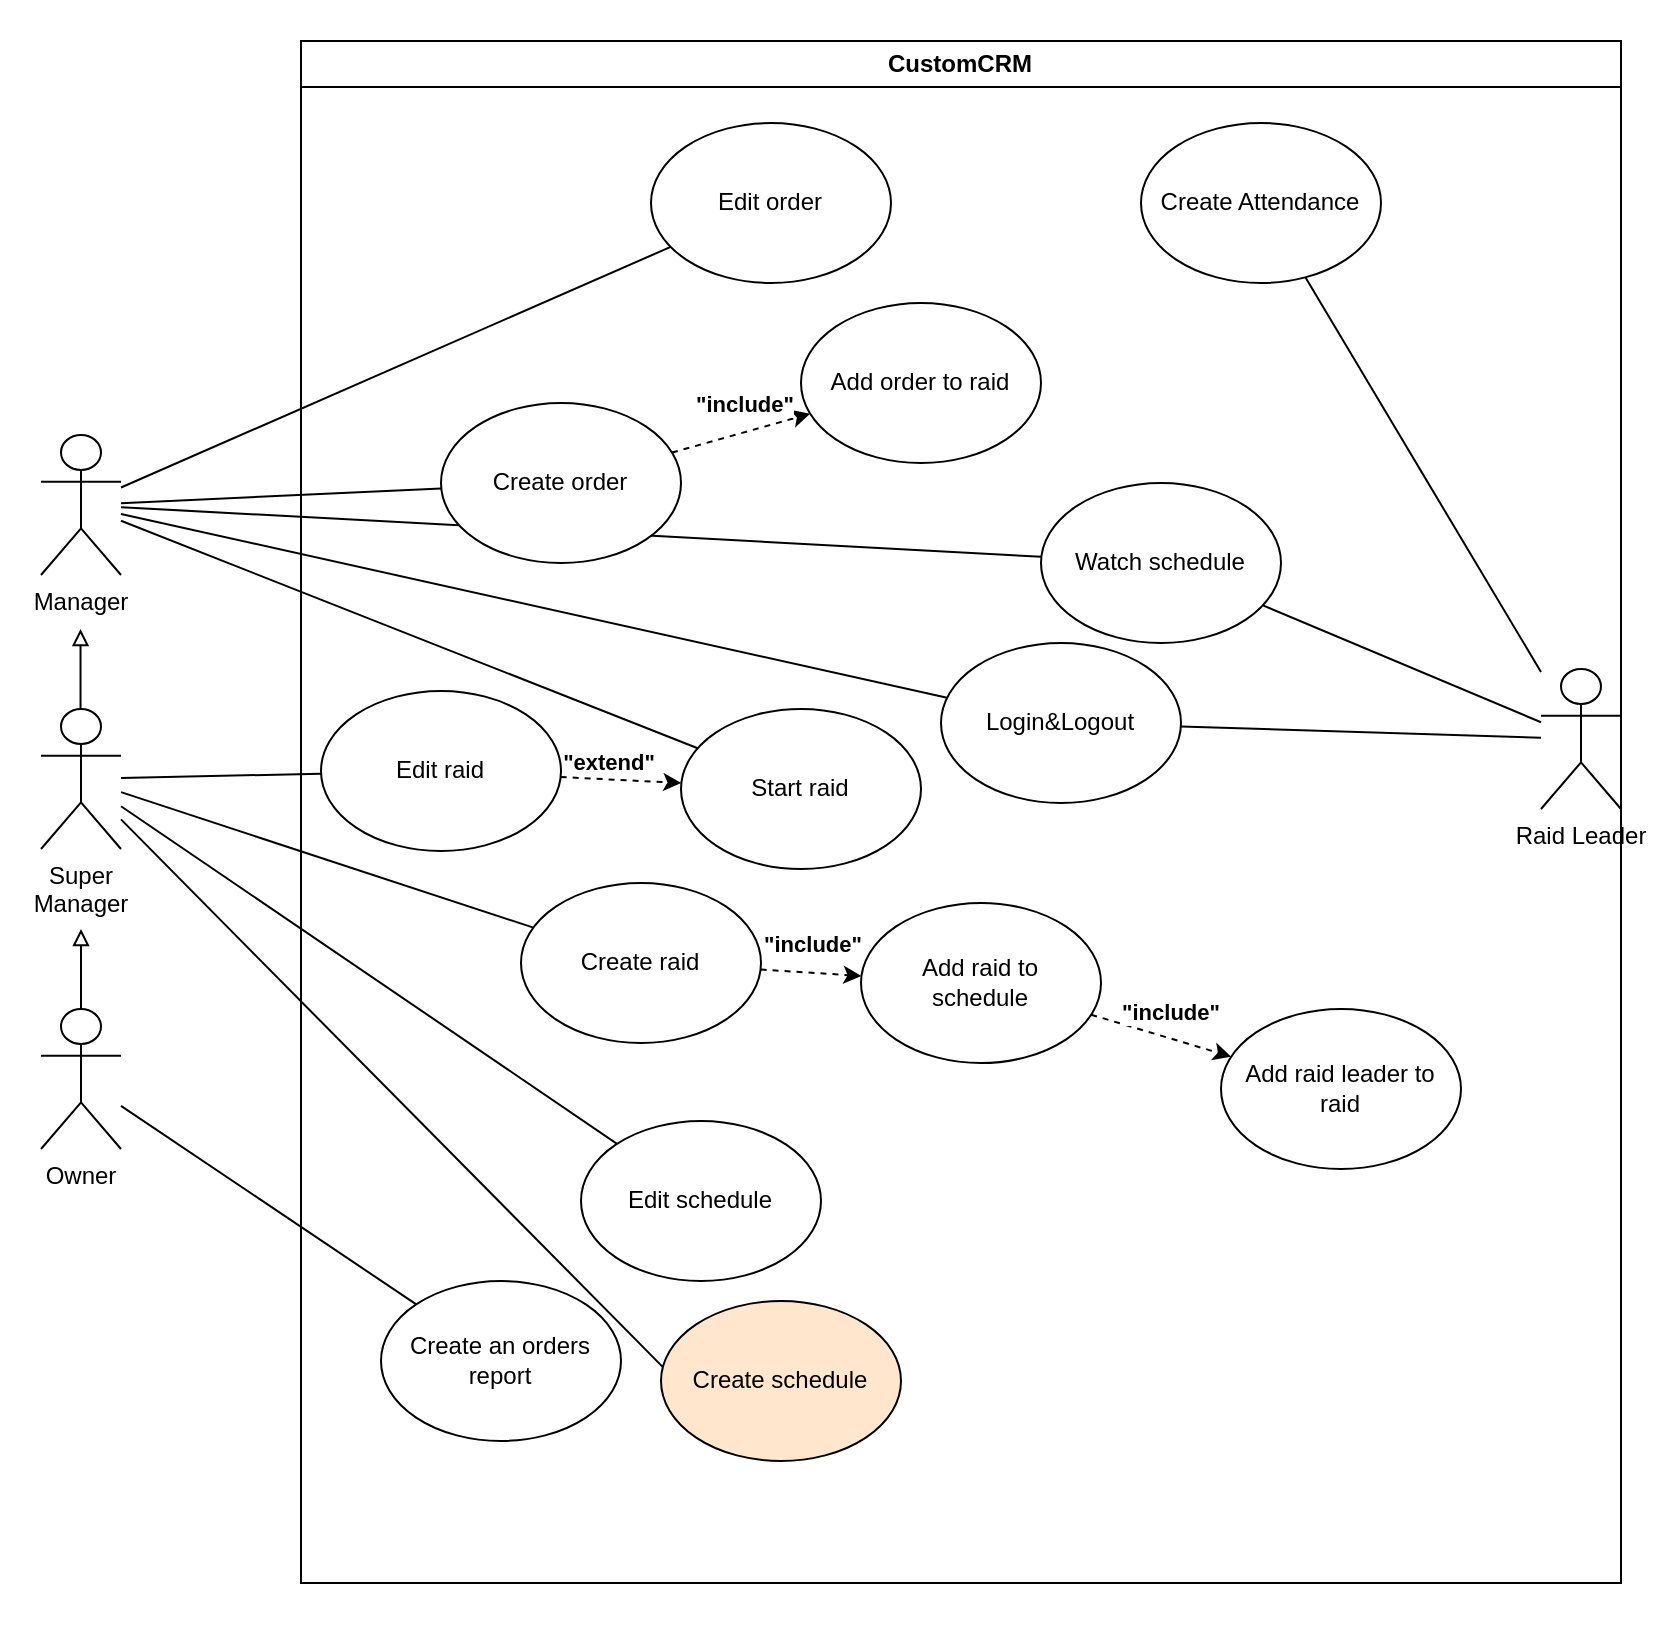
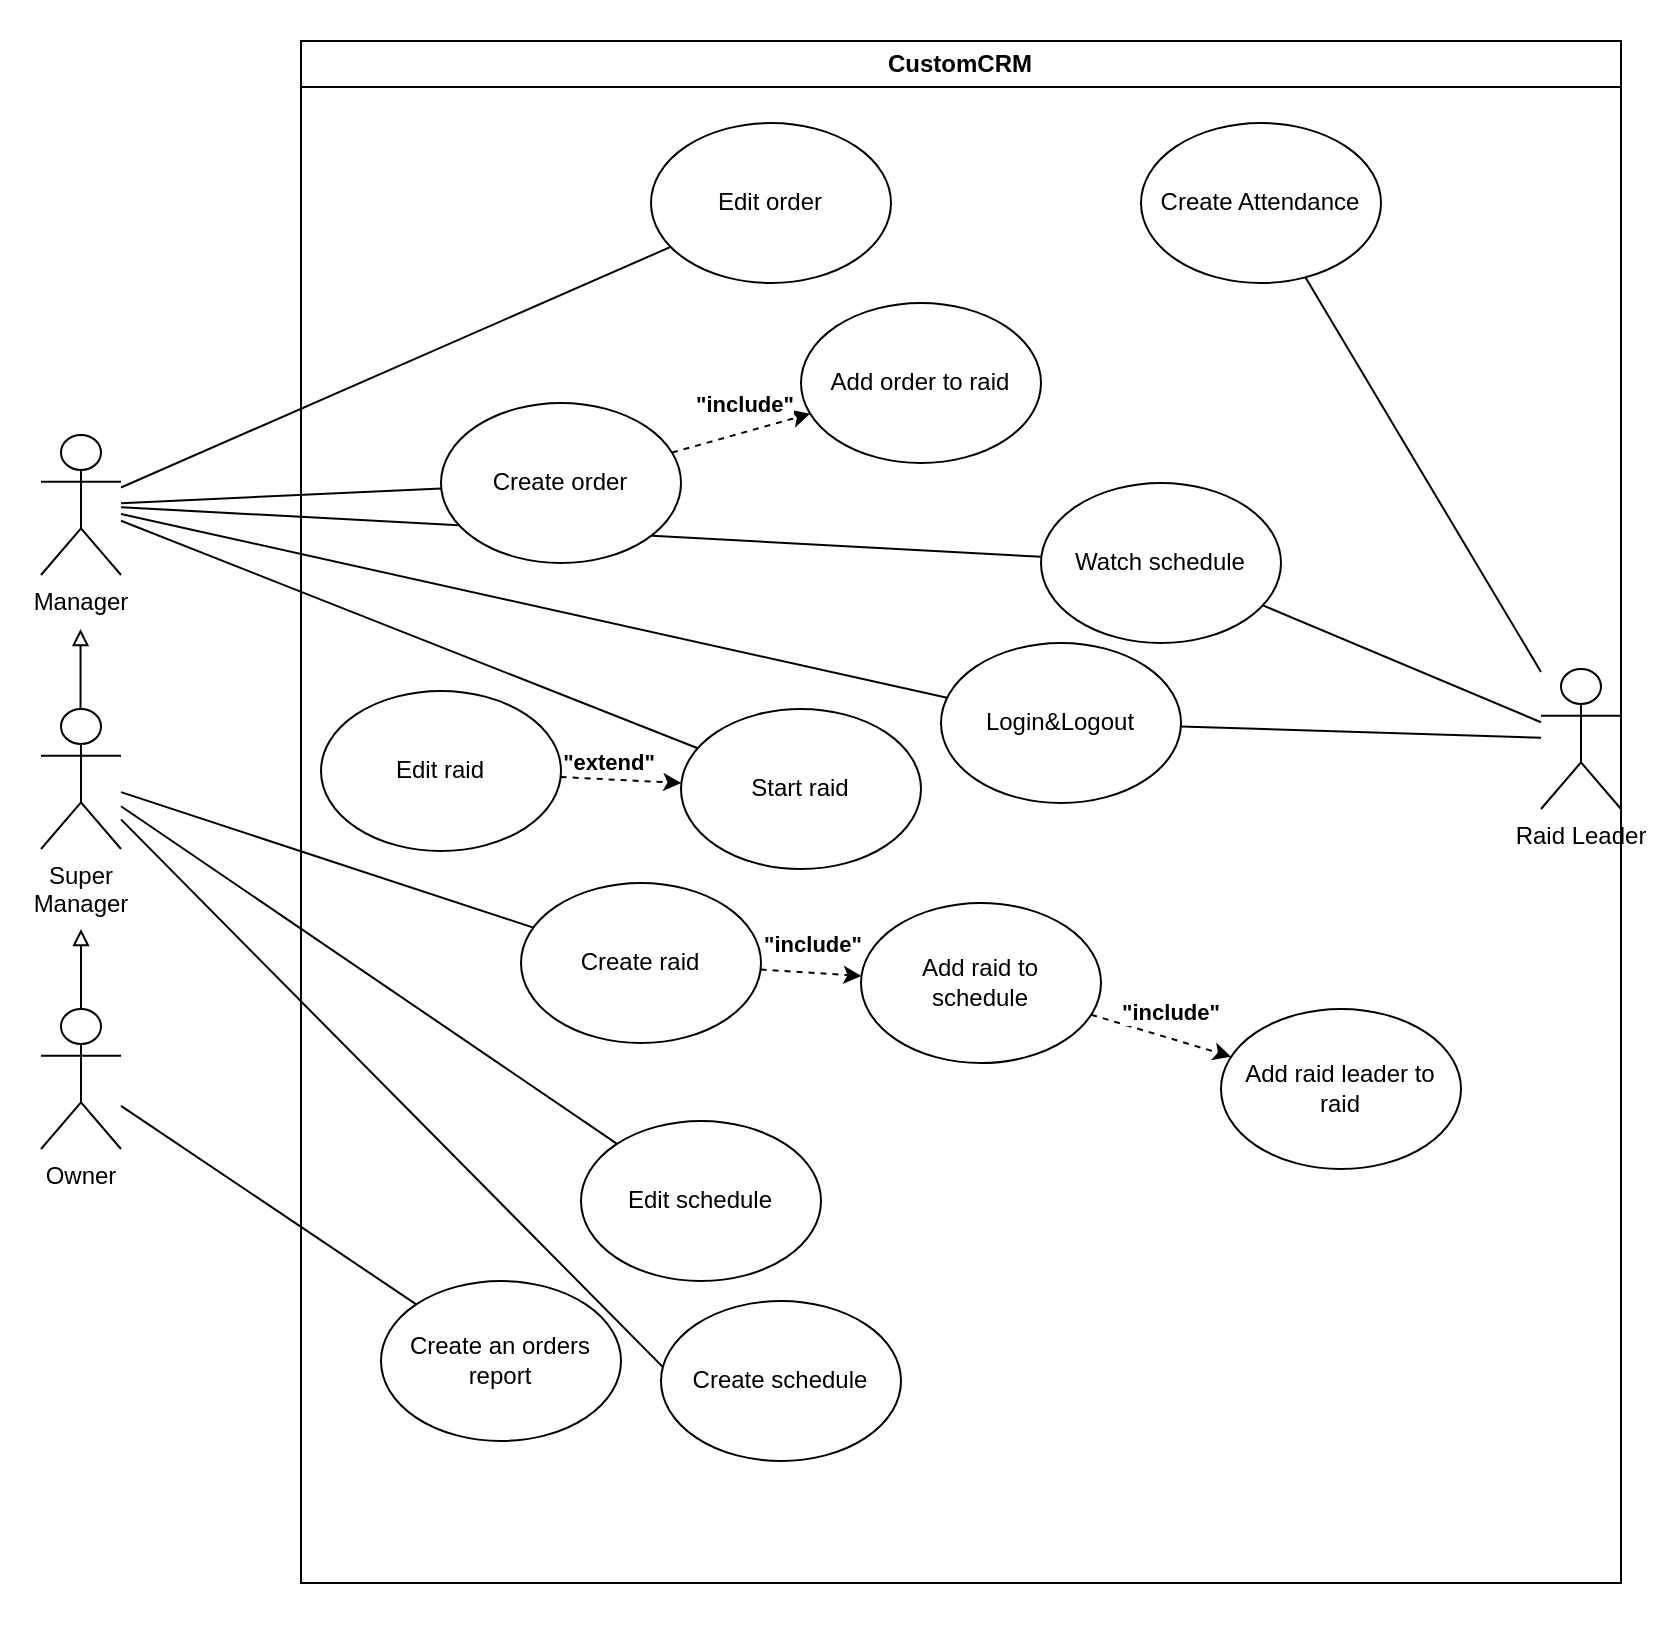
(221, 776) -> none
(781, 1381) -> (781, 1381)
